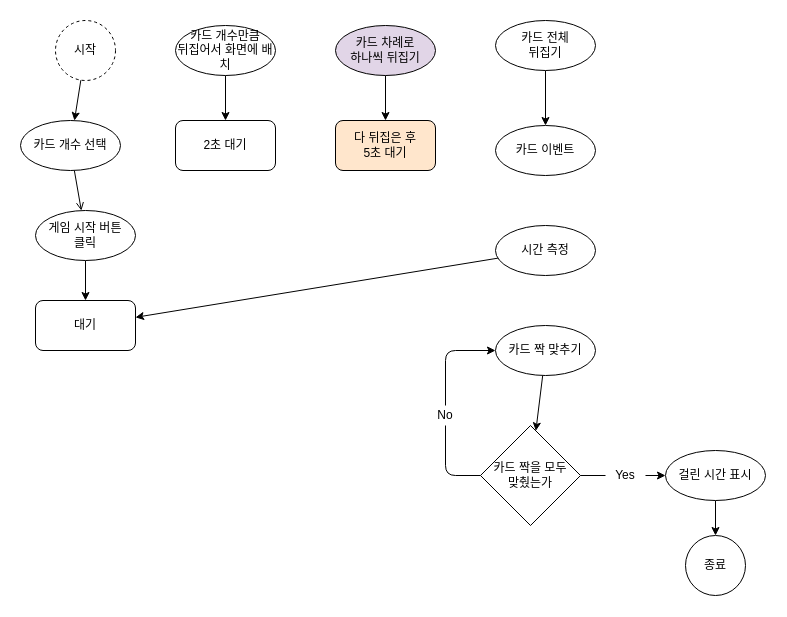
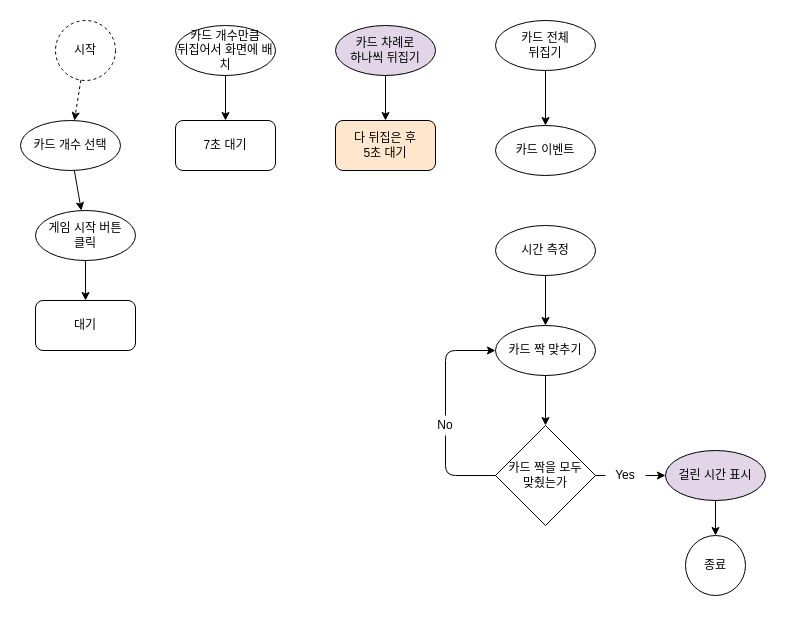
(78, 97) -> (78, 97)
(226, 146) -> (226, 146)
(80, 204) -> (80, 202)
(320, 287) -> (546, 297)
(446, 416) -> (446, 426)
(531, 476) -> (546, 476)
(716, 476) -> (716, 476)
